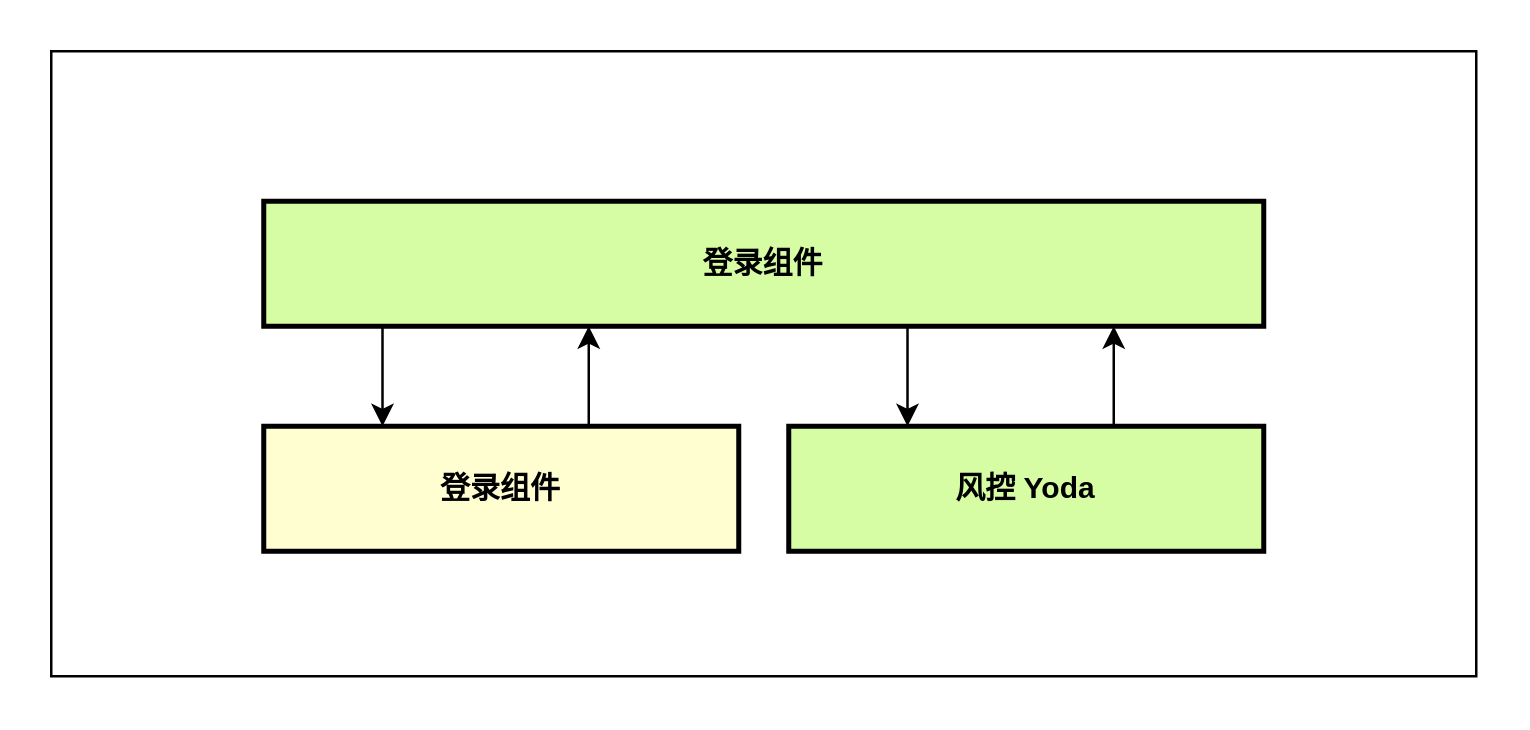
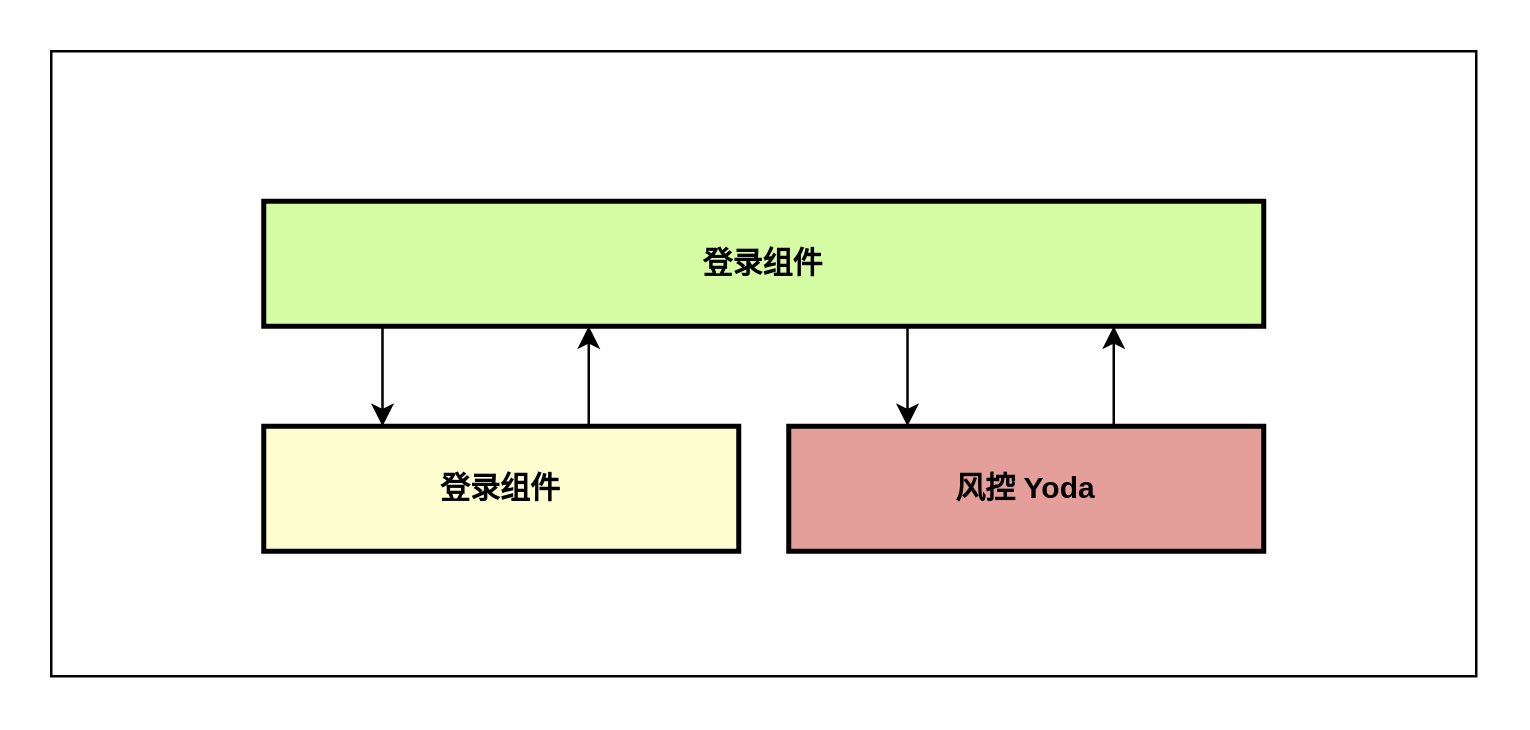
(1026, 489) -> (1026, 489)
